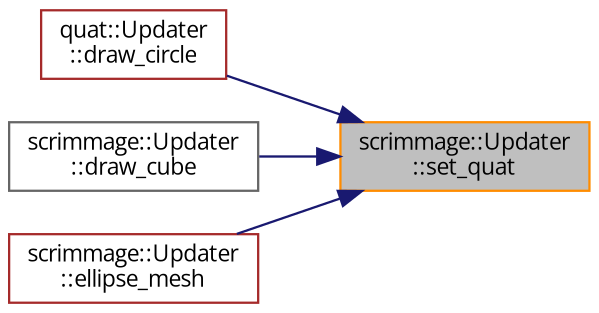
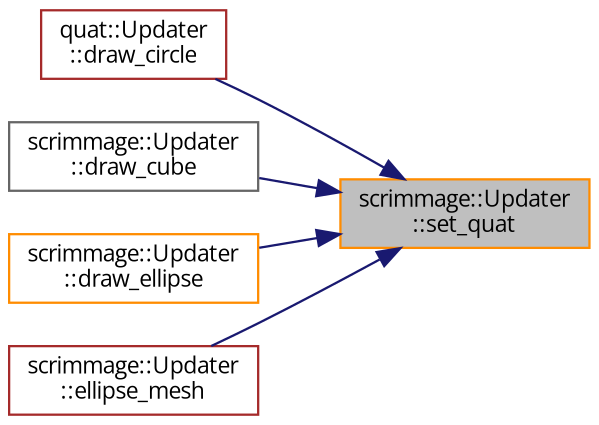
none -> (134, 268)
